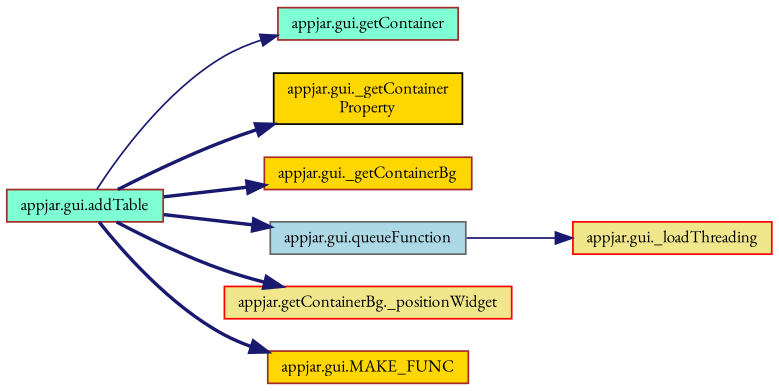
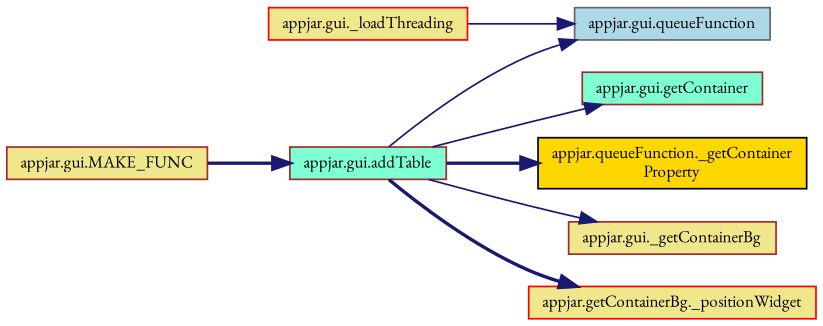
(368, 99) -> (672, 163)
(368, 173) -> (672, 238)
(205, 192) -> (504, 199)
(208, 220) -> (470, 88)
(511, 238) -> (513, 24)
(167, 294) -> (240, 163)
(368, 367) -> (107, 163)
